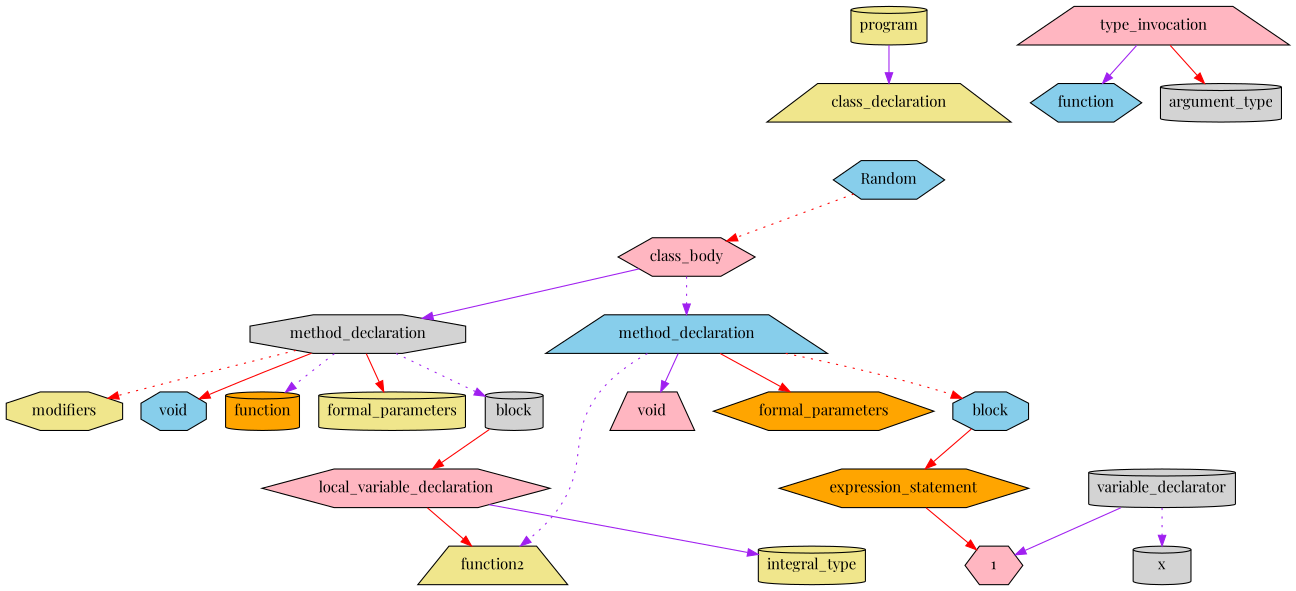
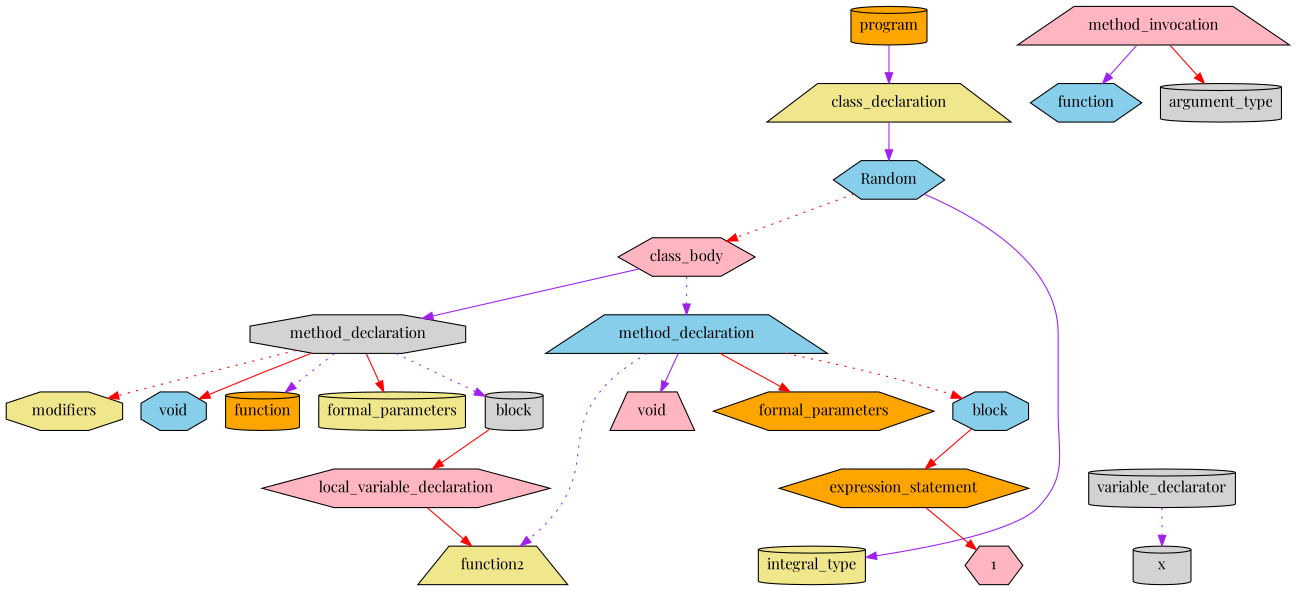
(889, 26) -> (889, 26)
(1154, 26) -> (1154, 26)
none -> (889, 136)
(618, 529) -> (1058, 406)
(1073, 529) -> none
